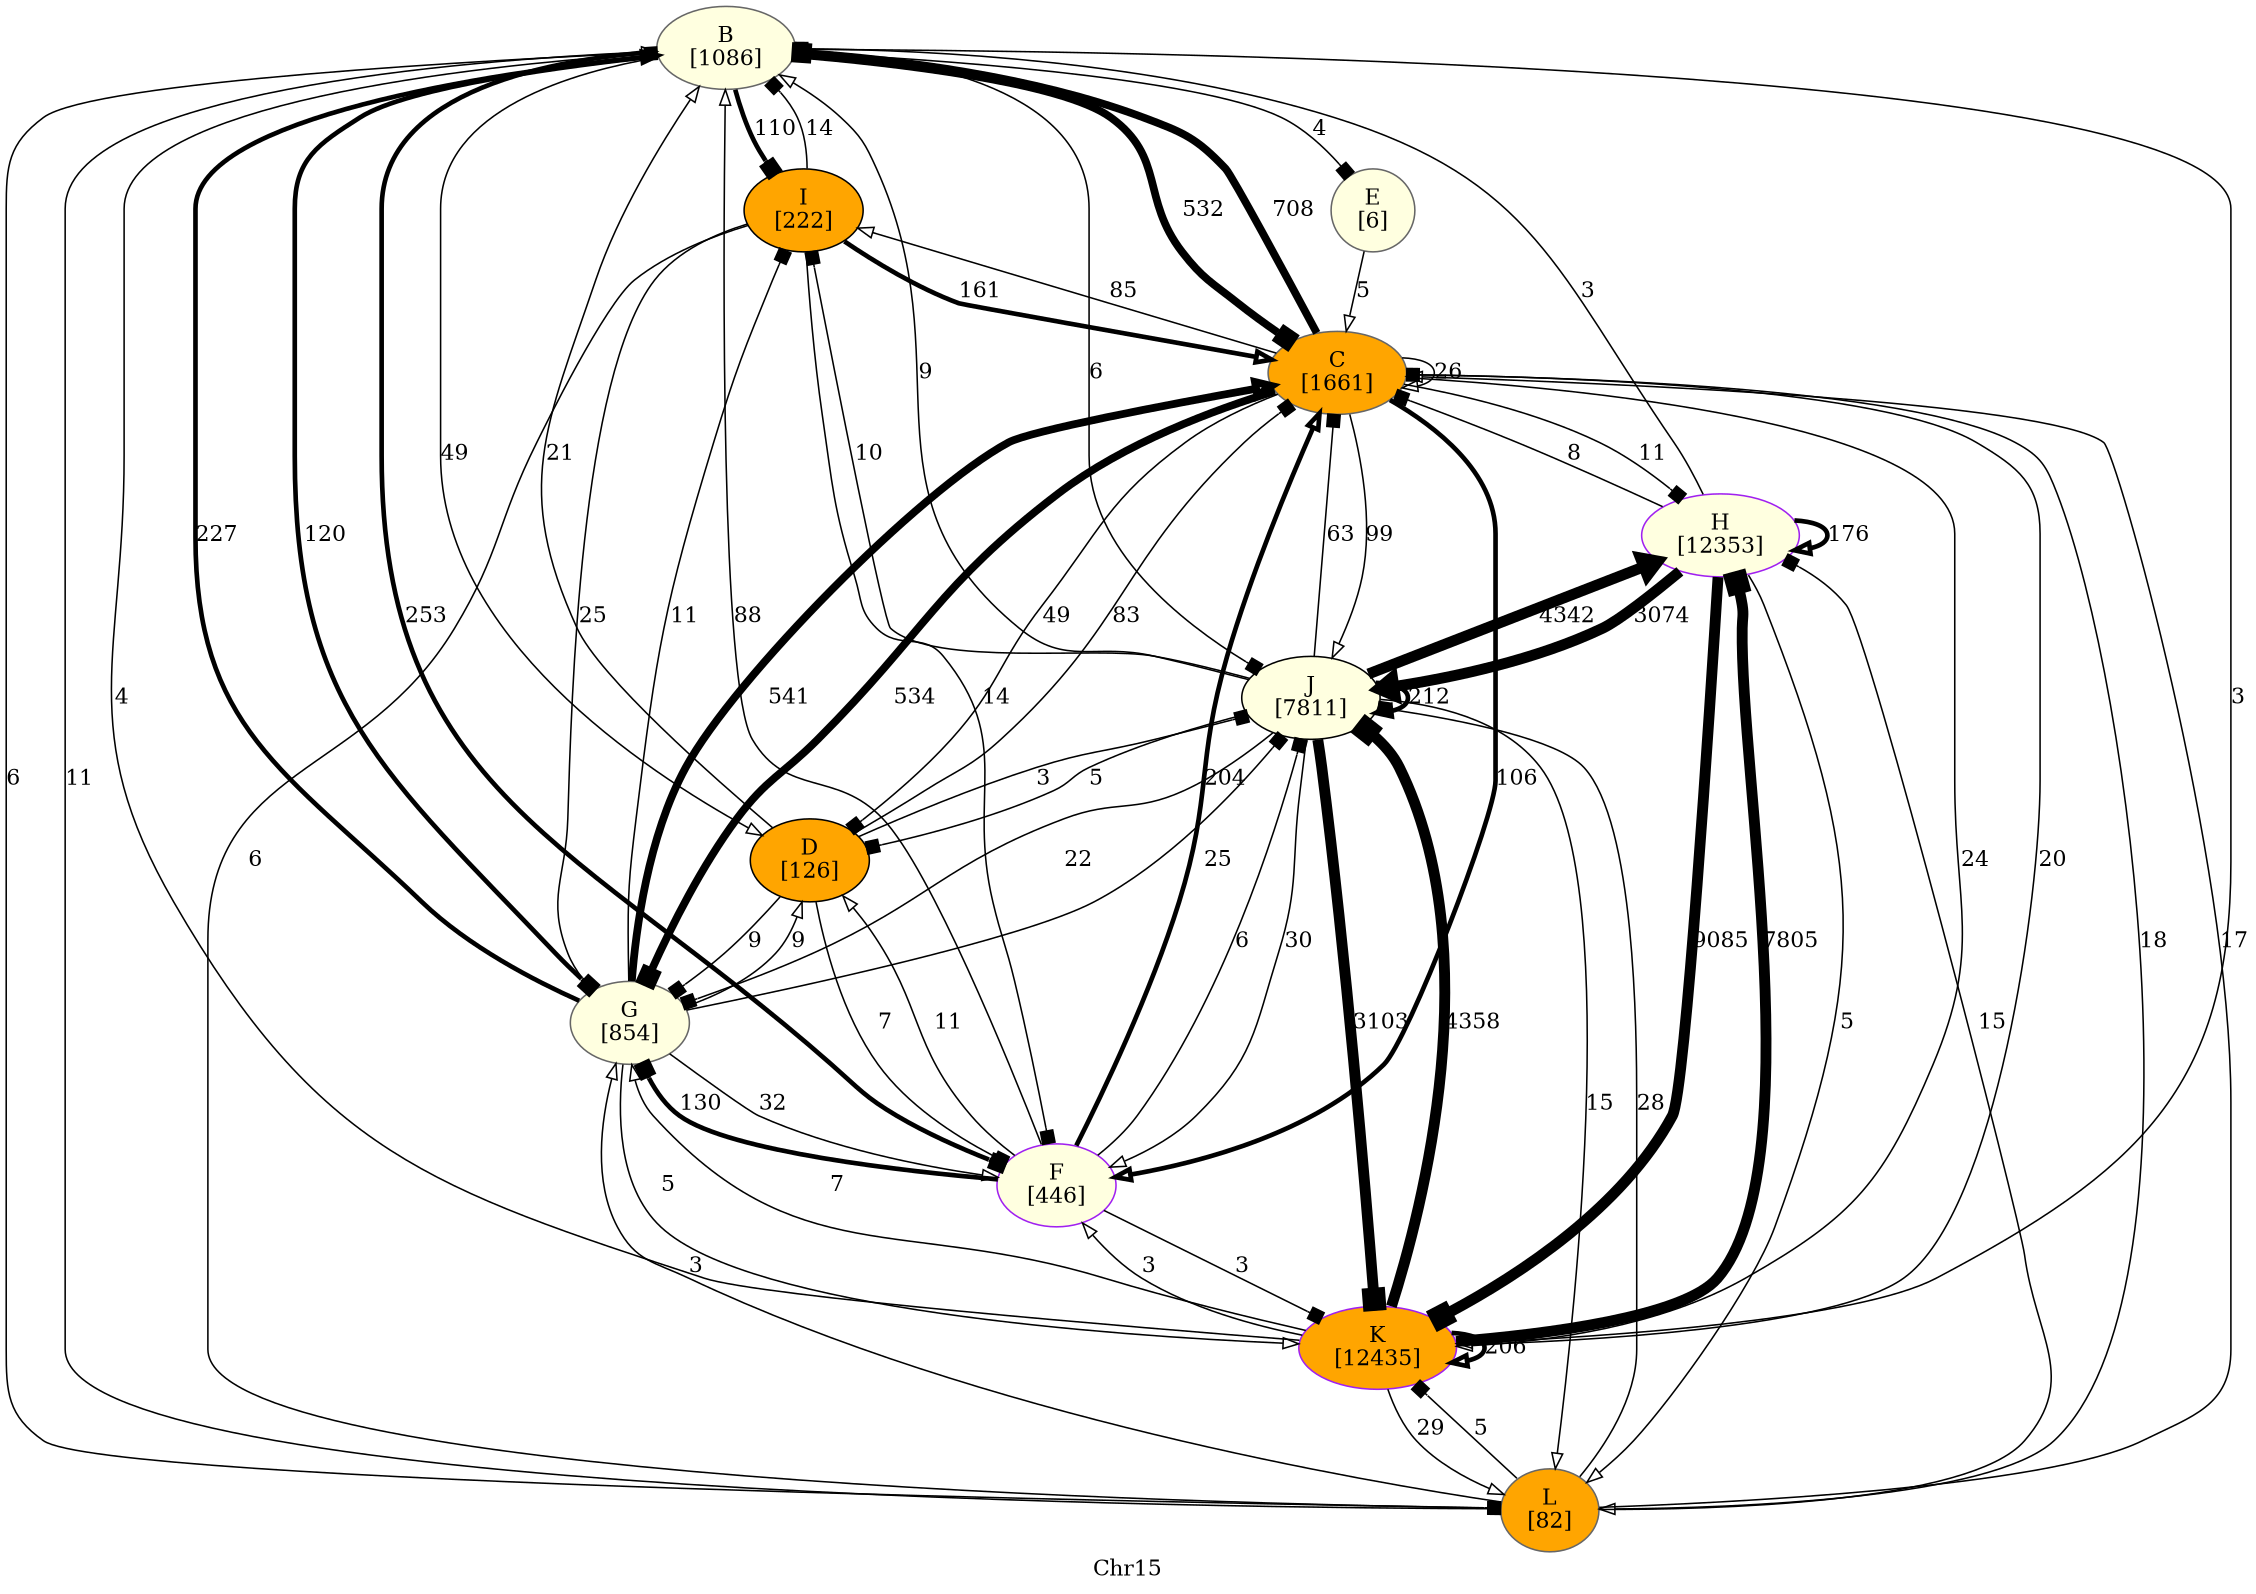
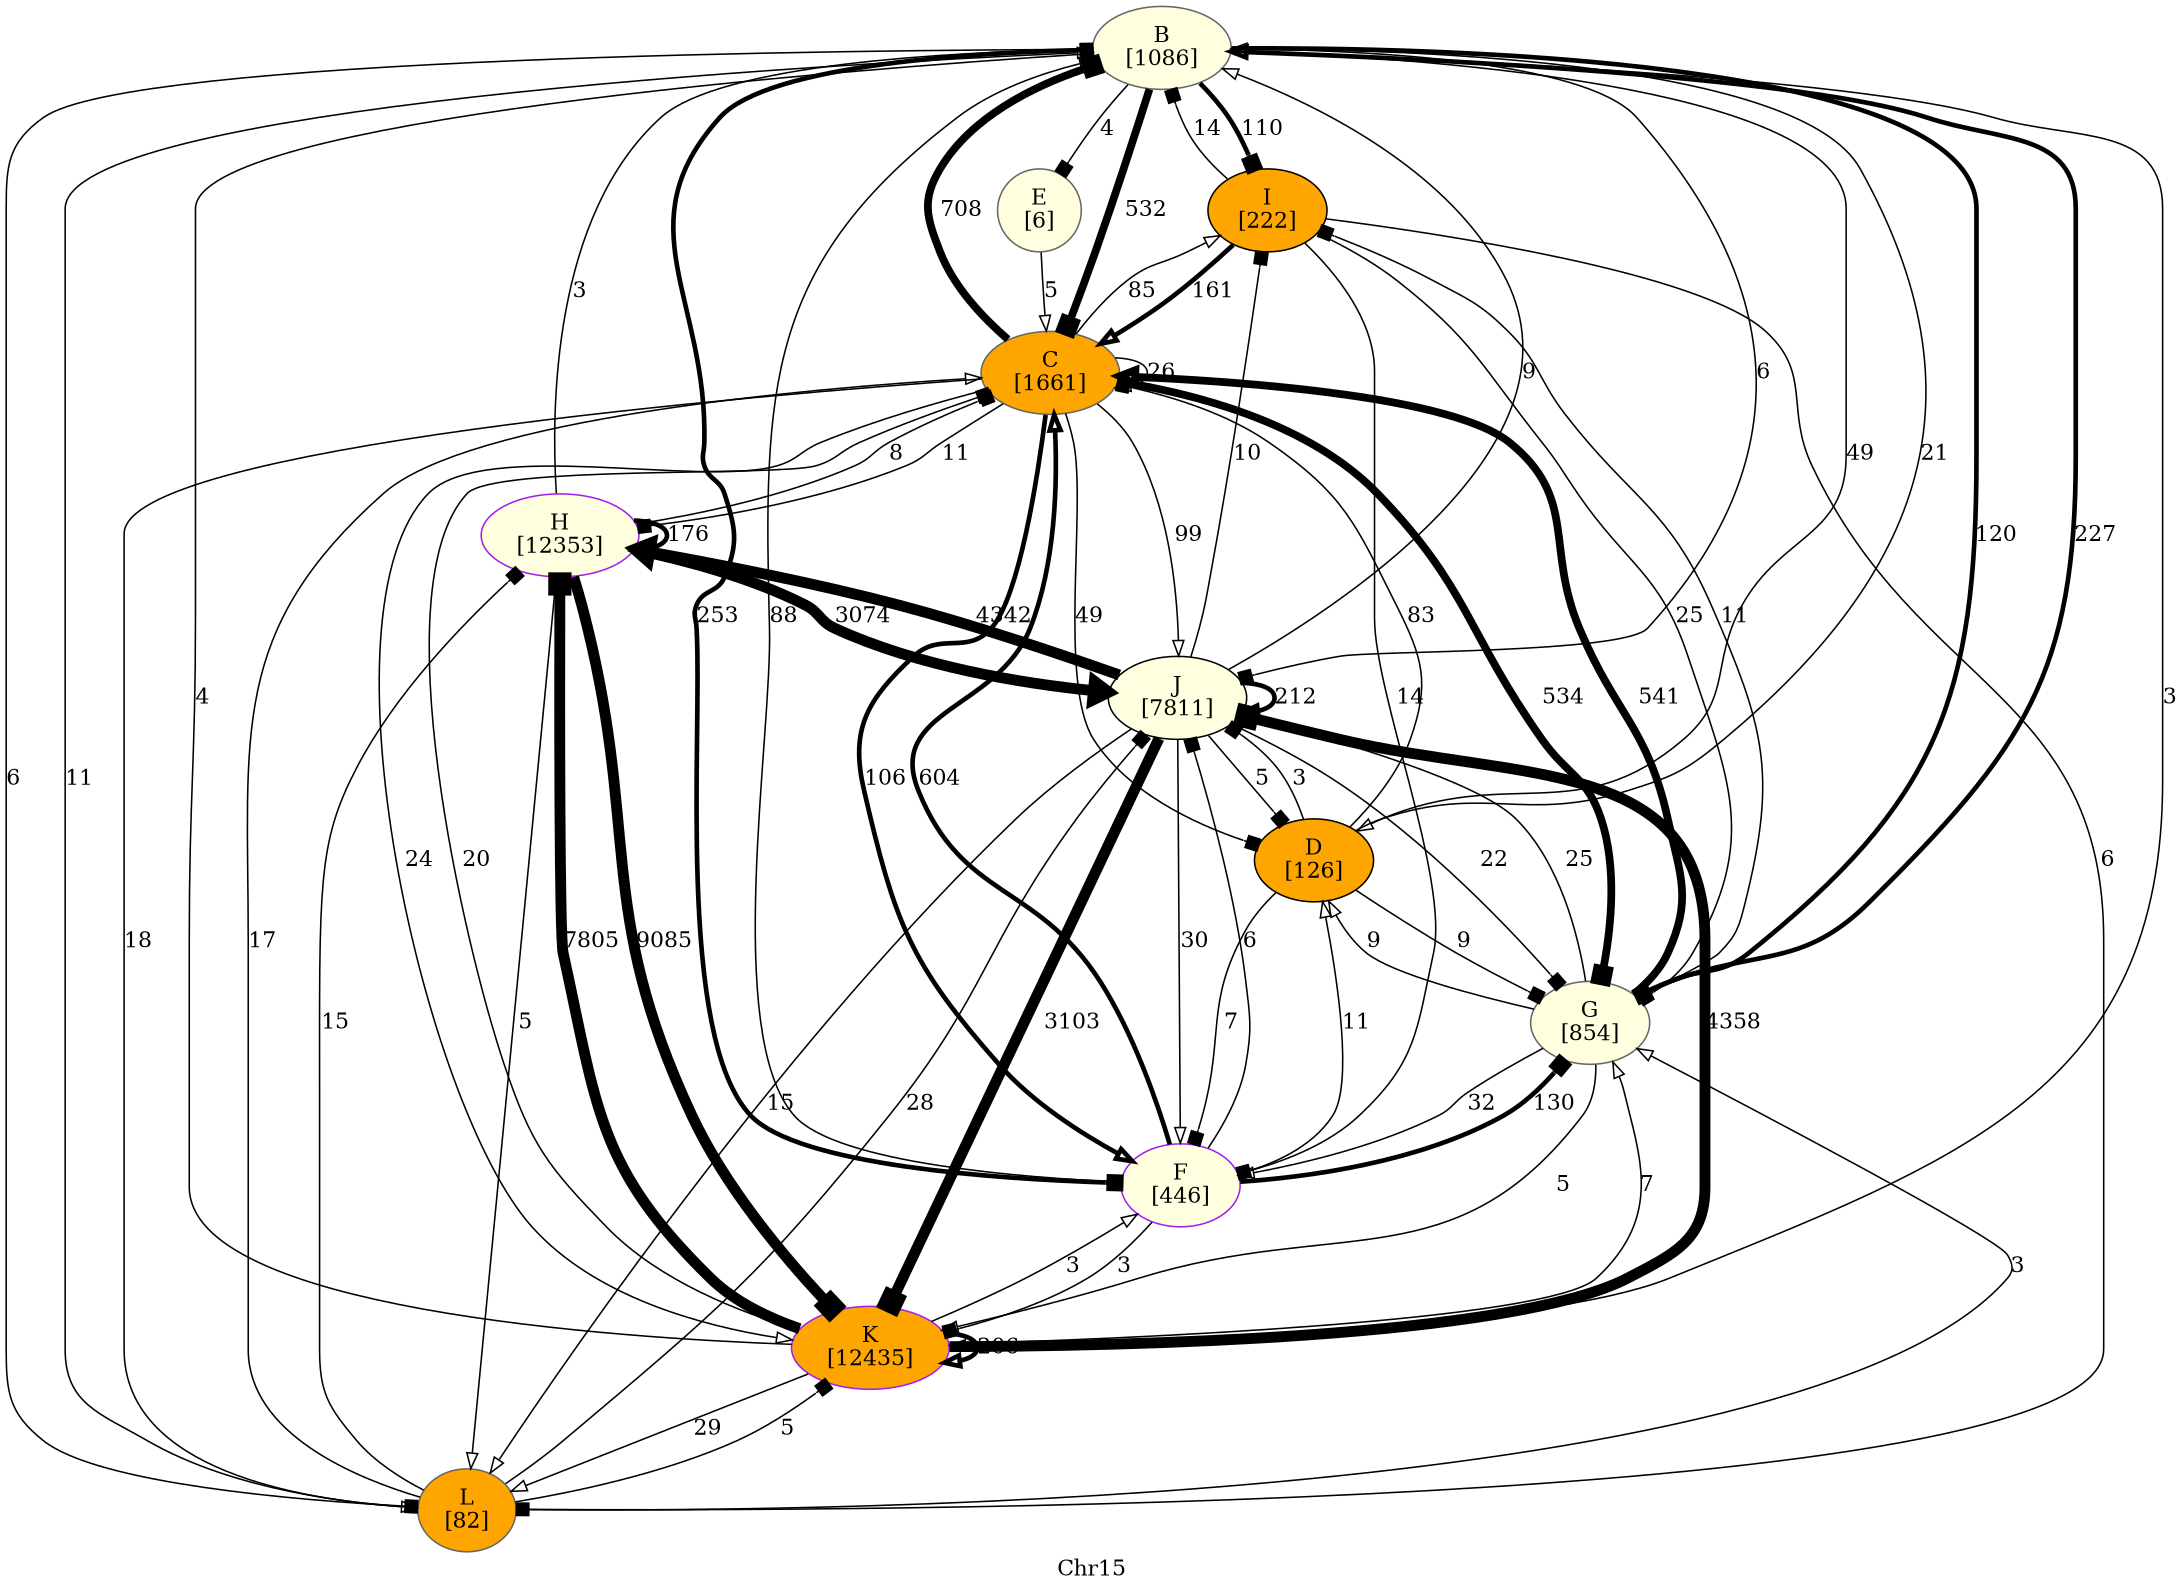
(1323, 543) -> none
(1226, 779) -> (940, 779)
(991, 938) -> (1463, 787)
